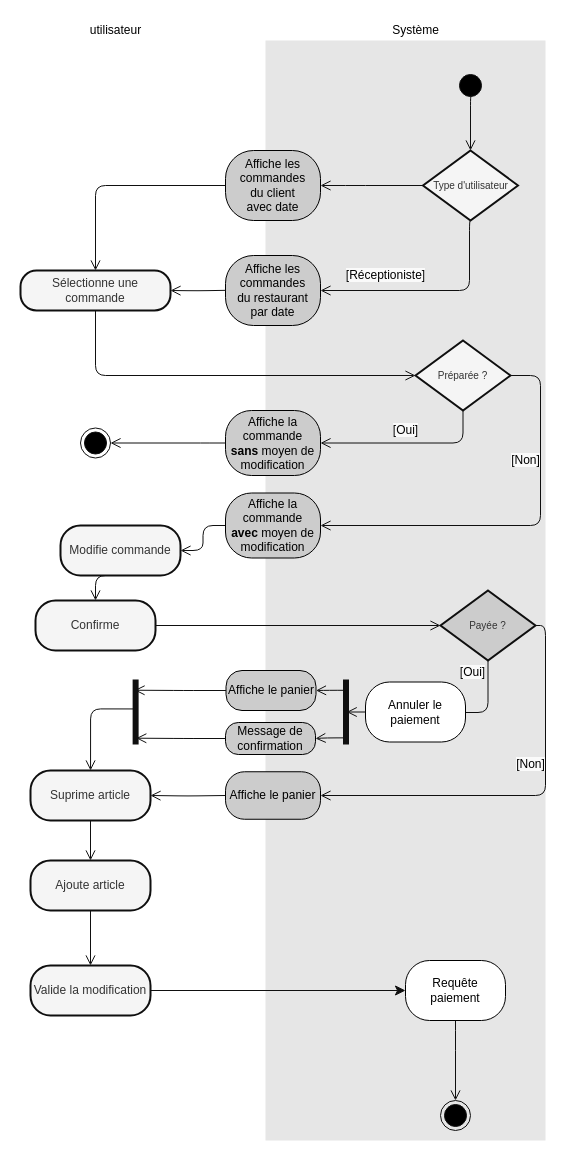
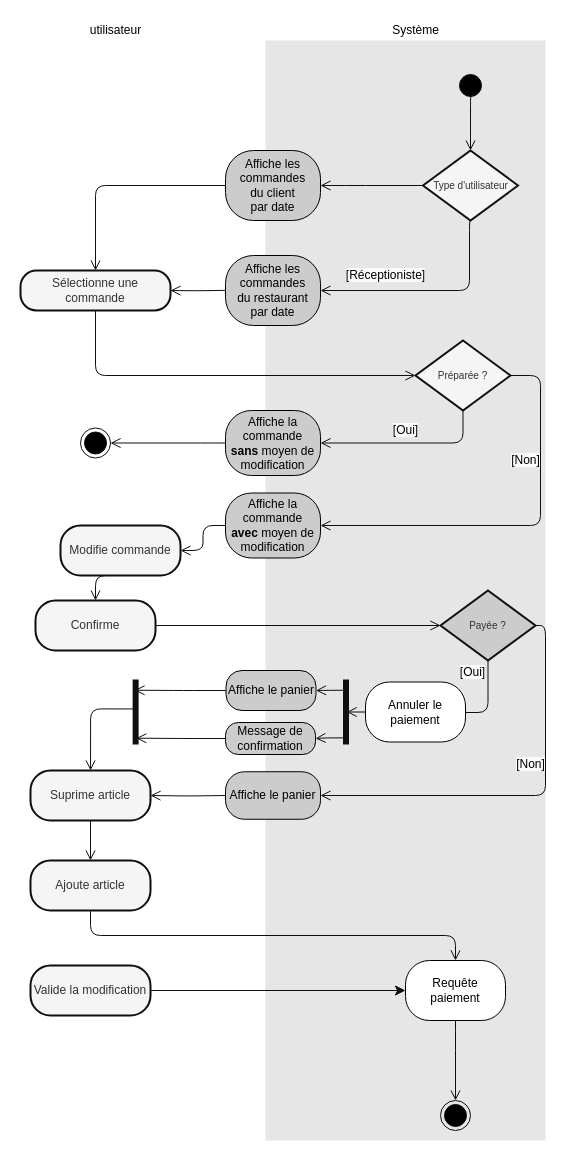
(273, 186) -> (273, 186)
(91, 945) -> (280, 936)
